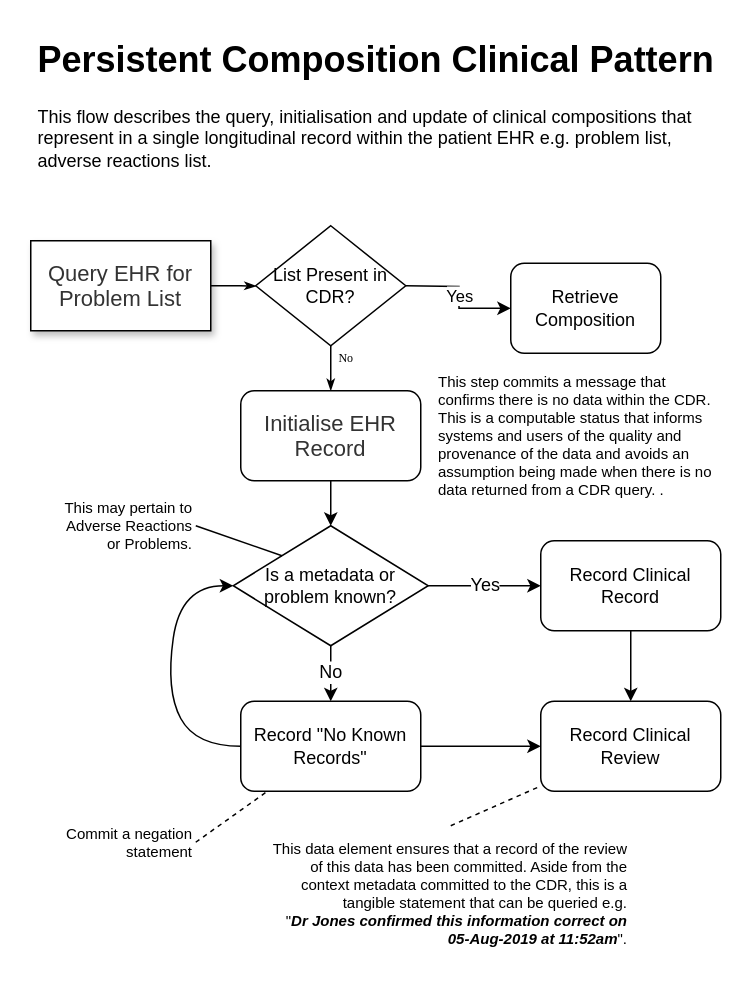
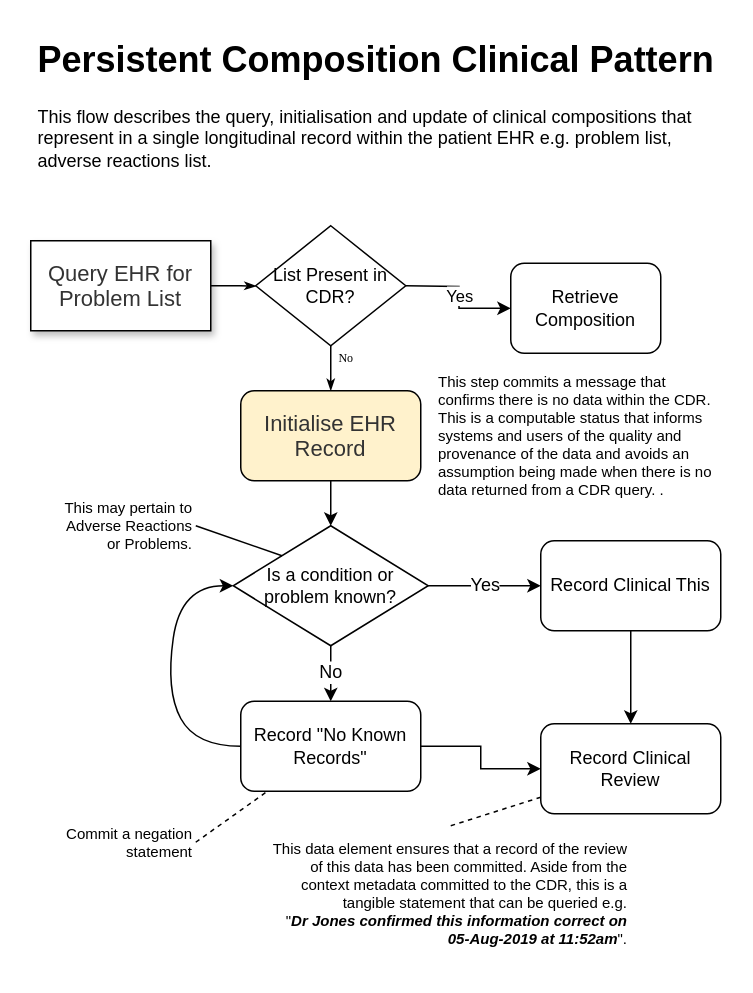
(331, 436) -> (331, 436)
(331, 586) -> (331, 586)
(631, 586) -> (631, 586)
(631, 746) -> (631, 769)
